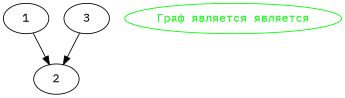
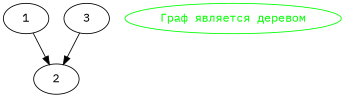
(233, 19) -> (233, 19)
